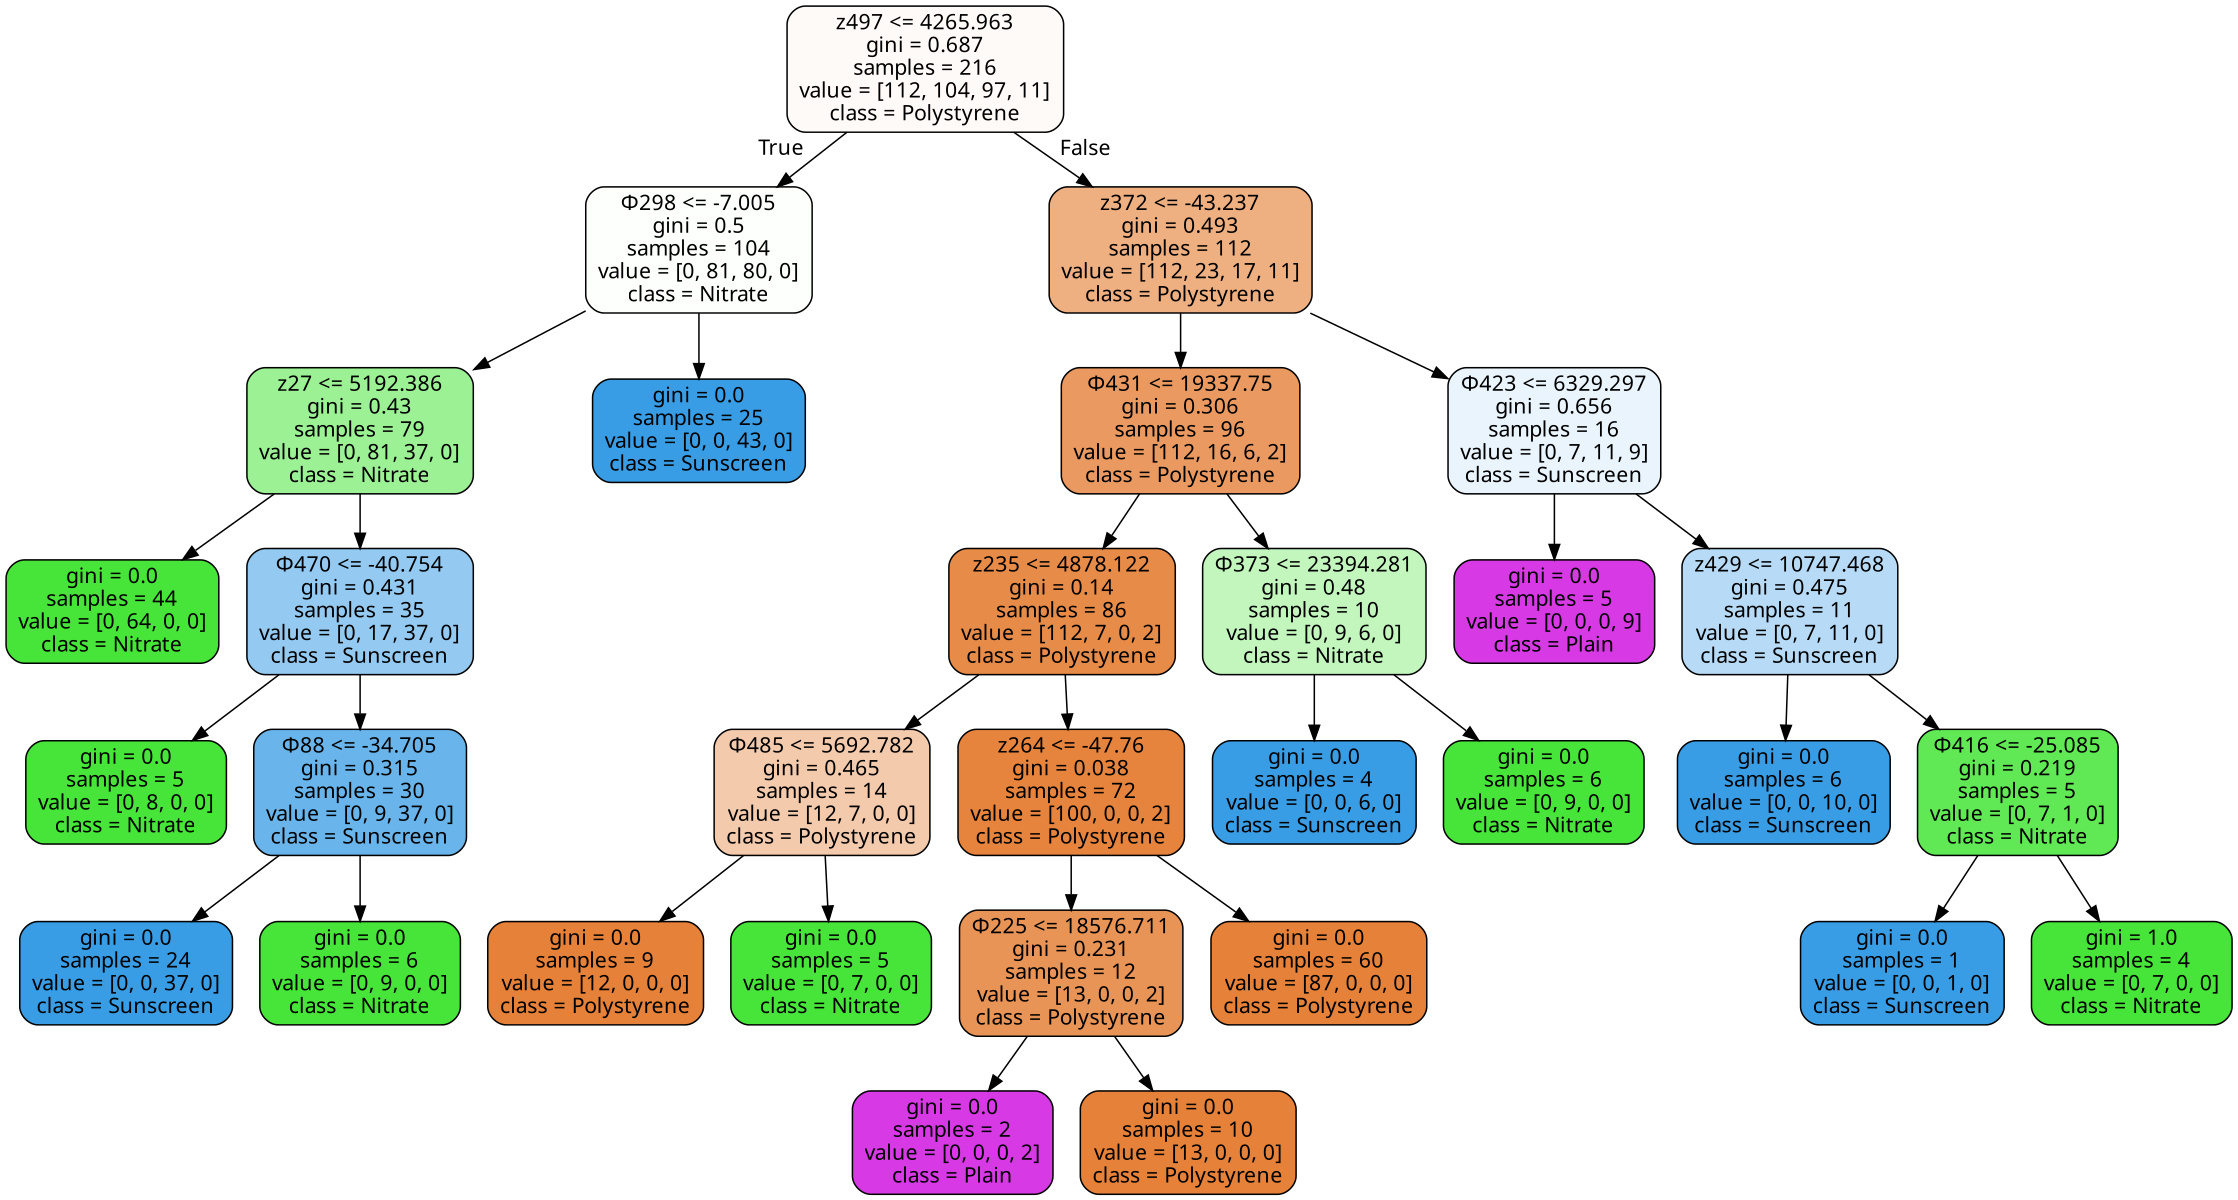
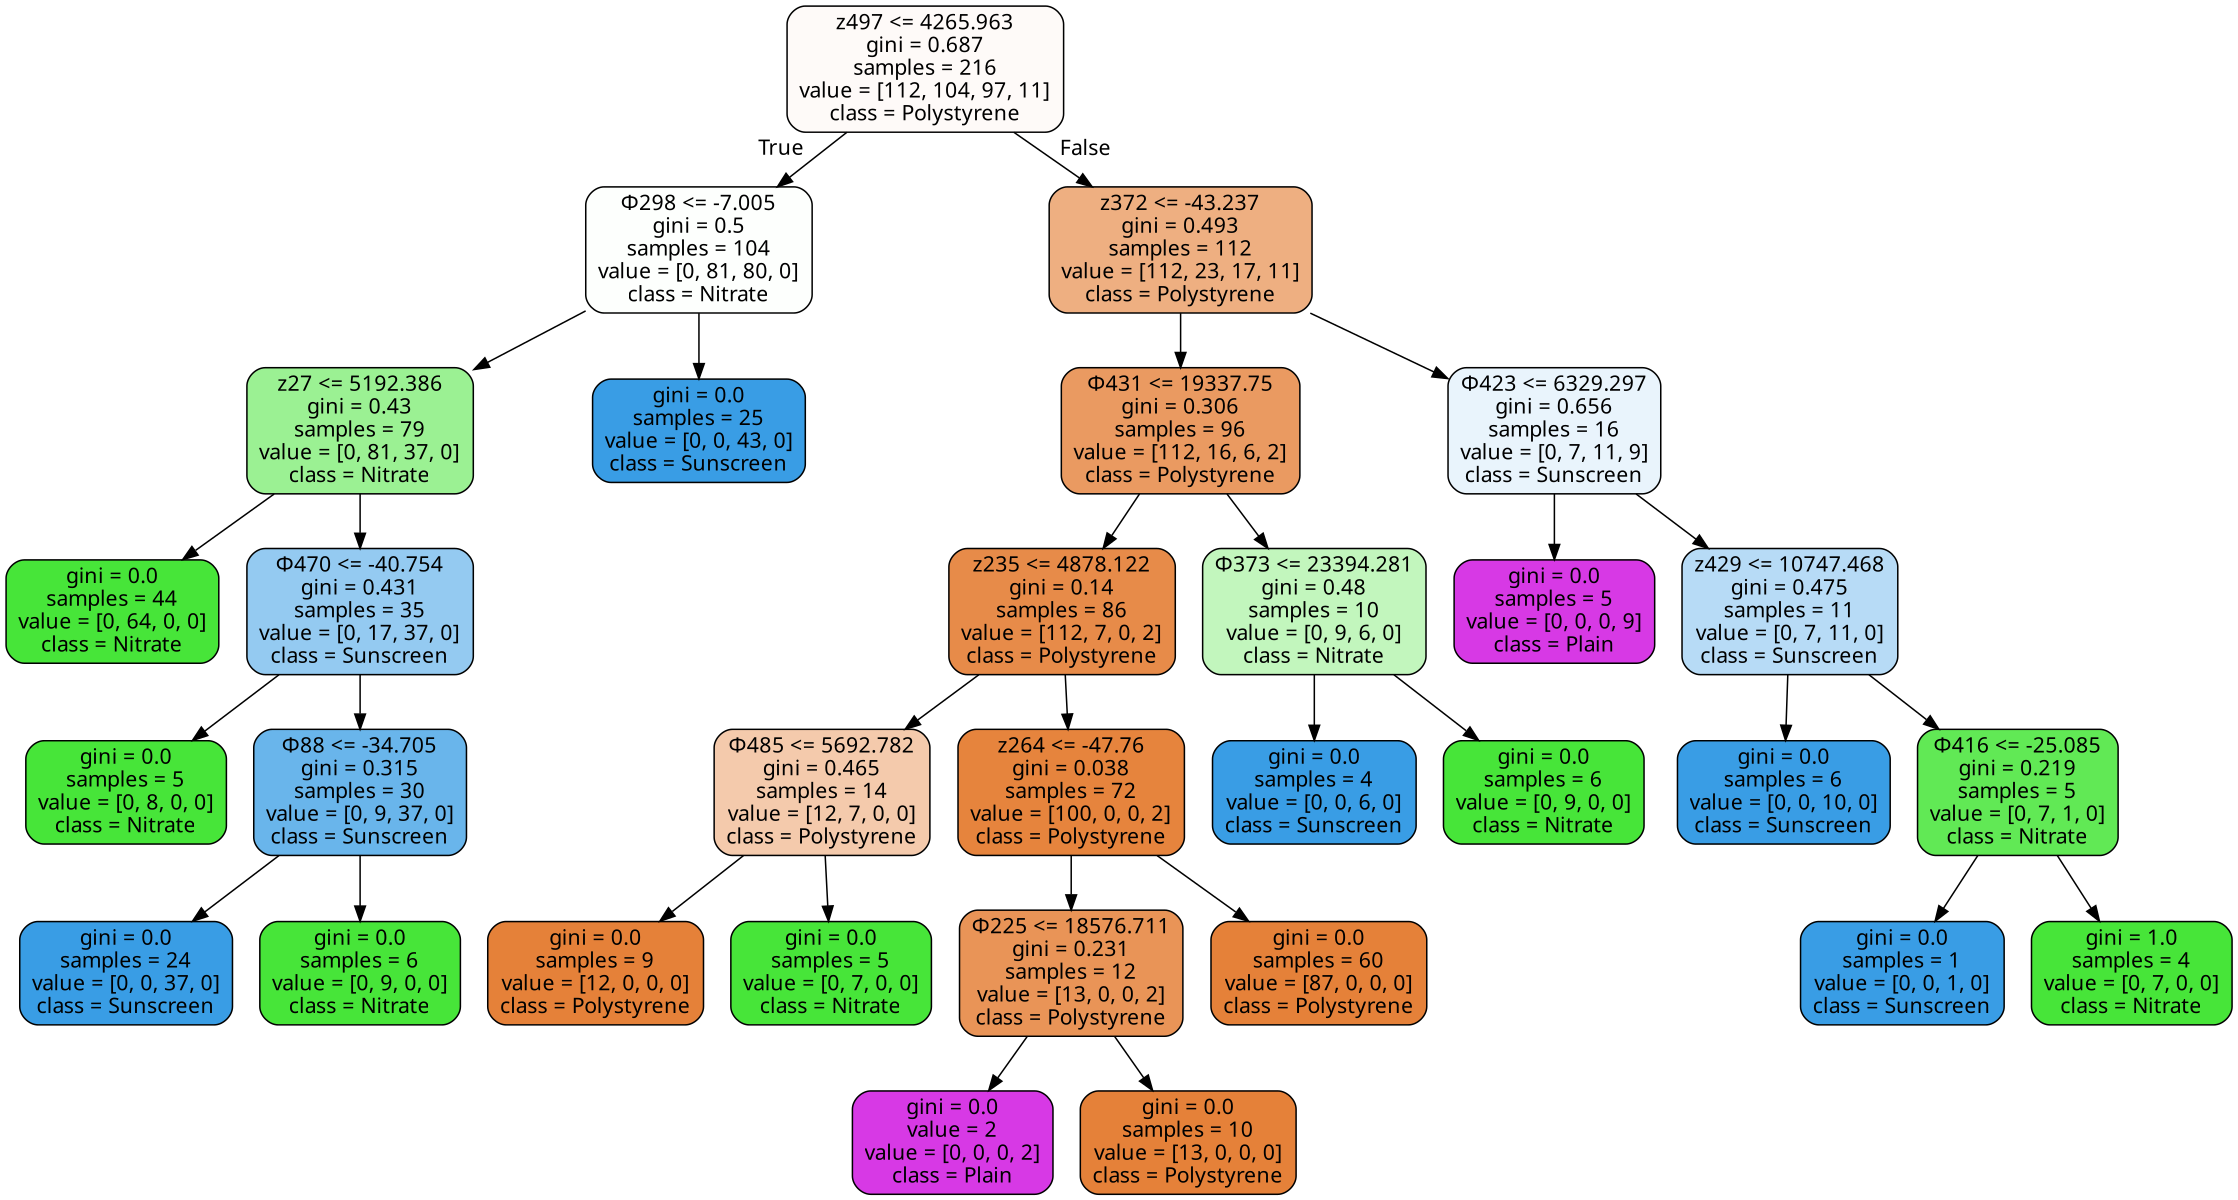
(953, 1143) -> (953, 1143)
